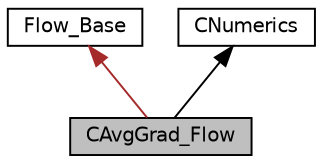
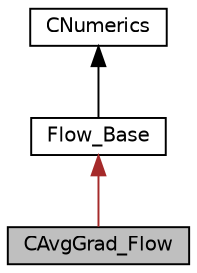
(197, 90) -> (98, 92)
